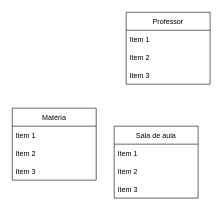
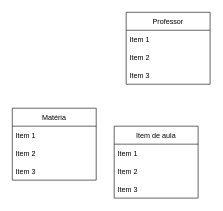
(156, 136) -> (156, 136)
